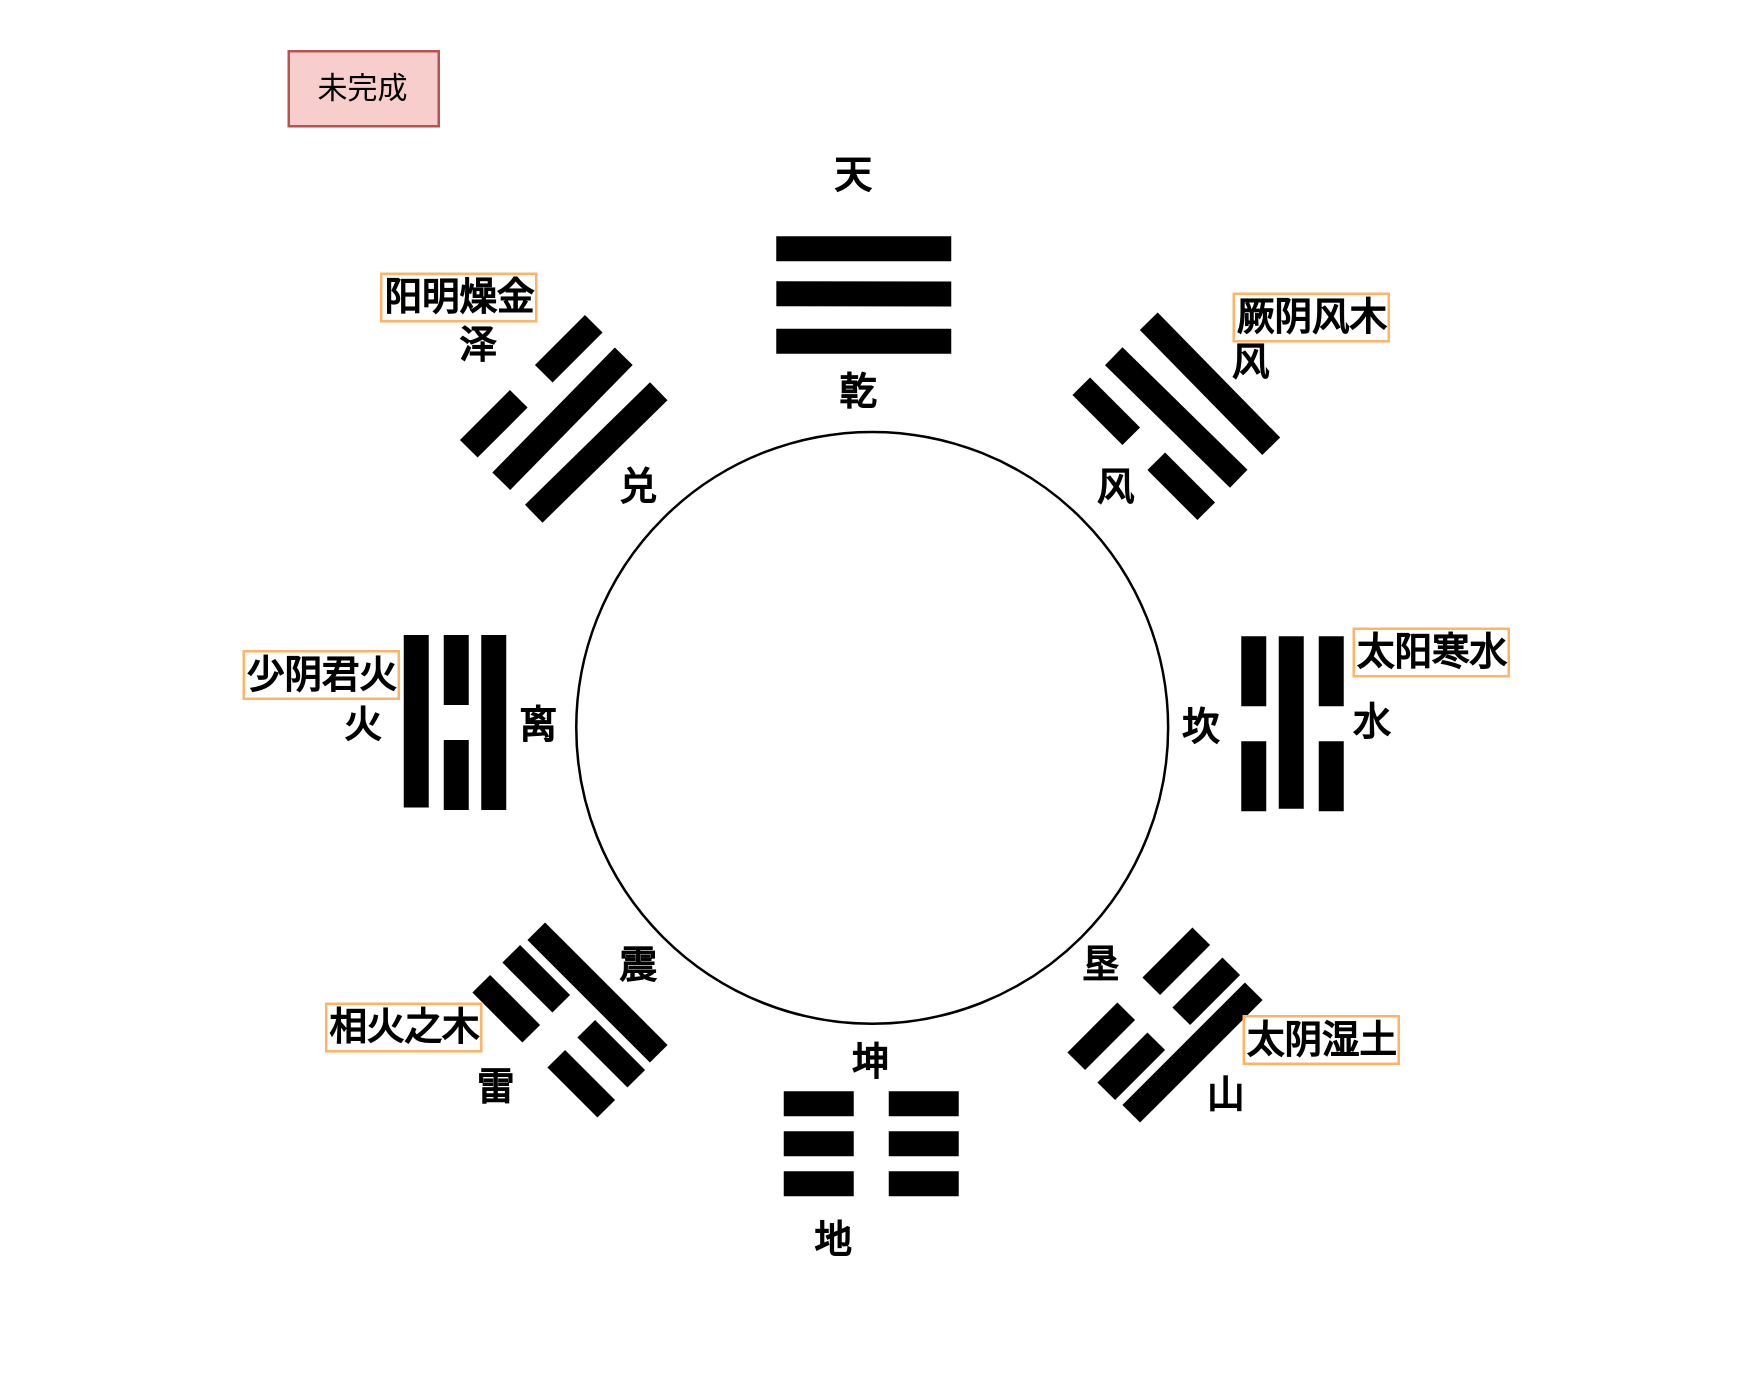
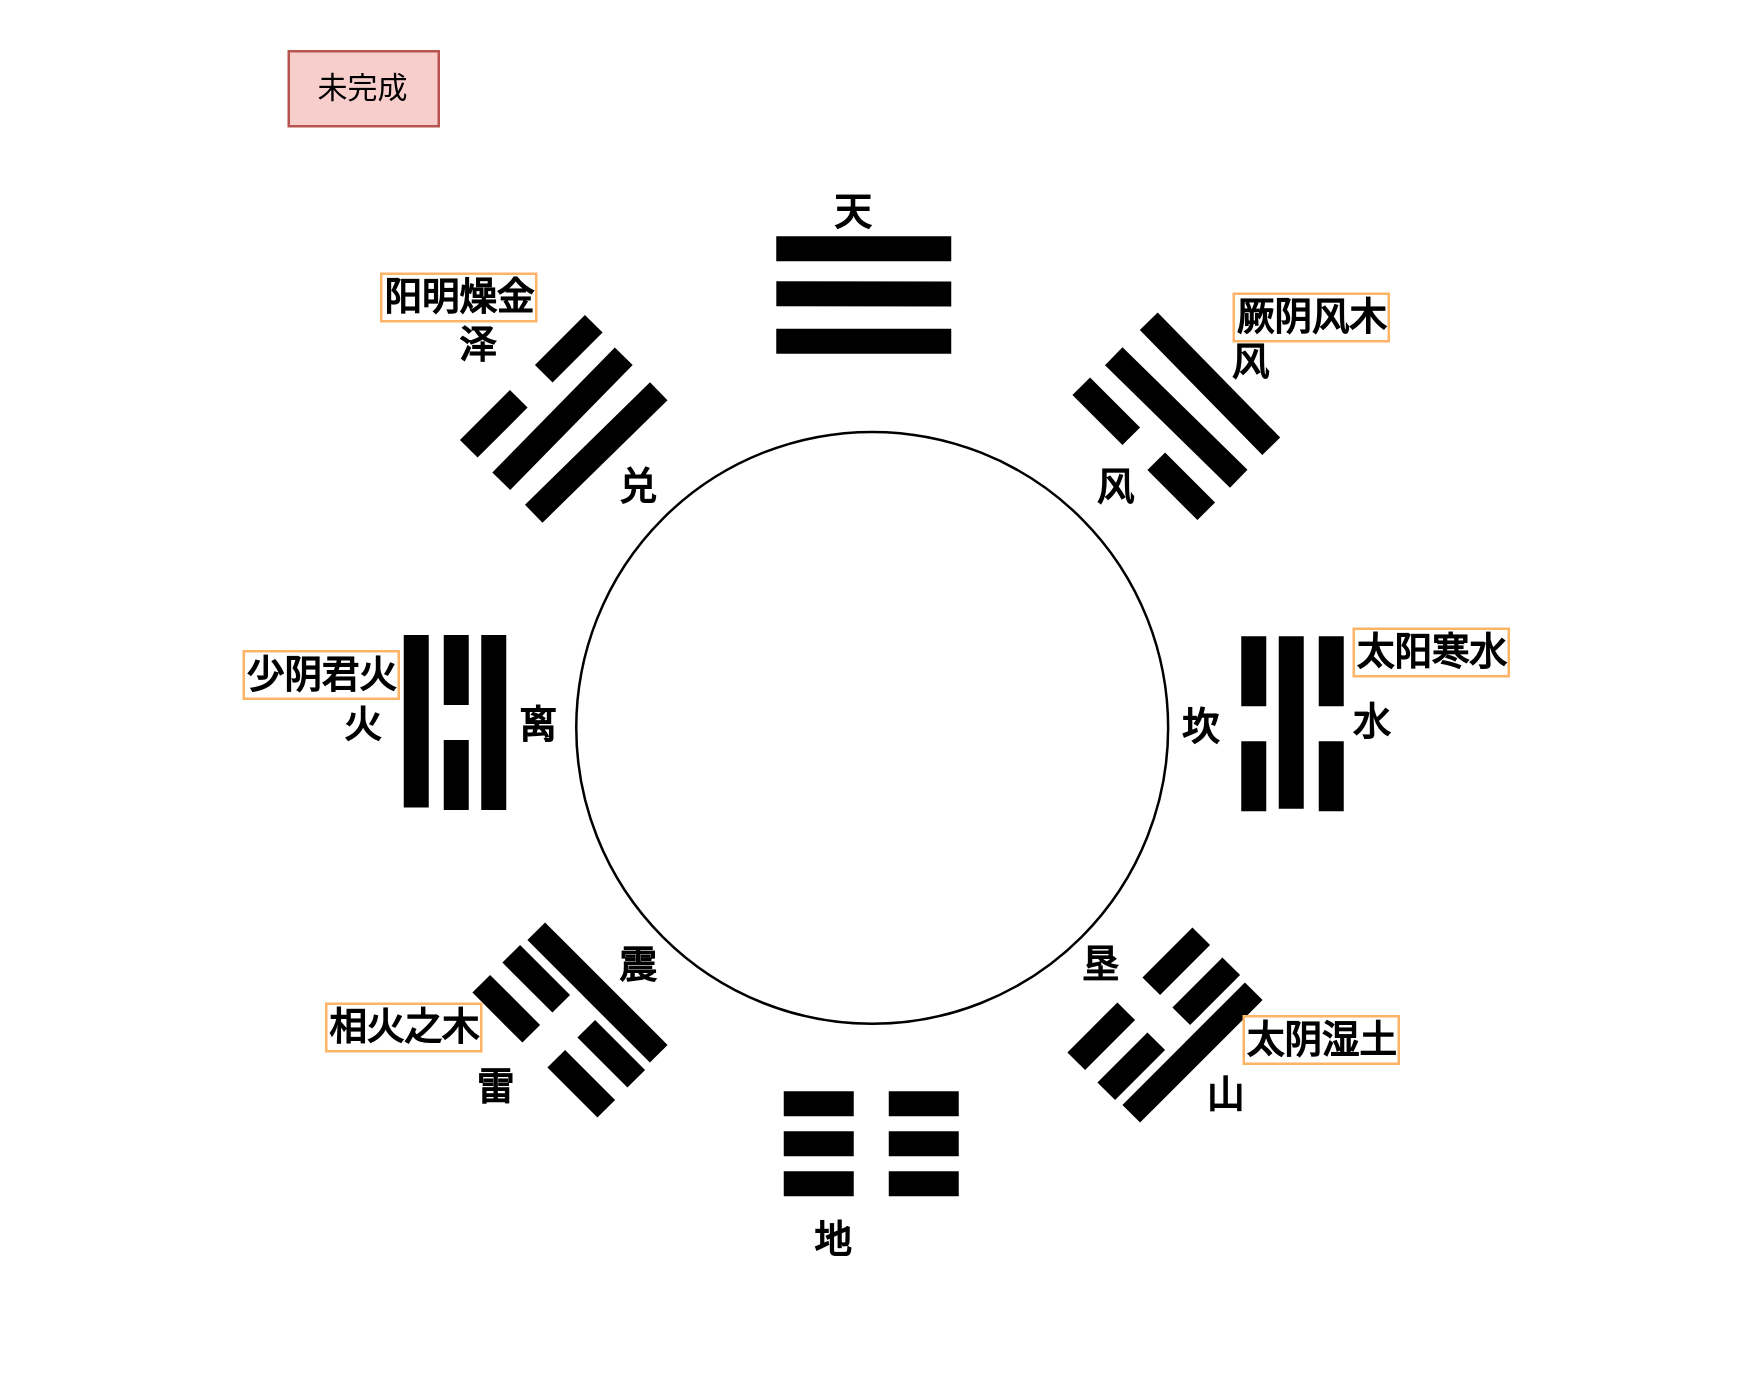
(854, 174) -> (854, 211)
(859, 391) -> none
(871, 1061) -> none
